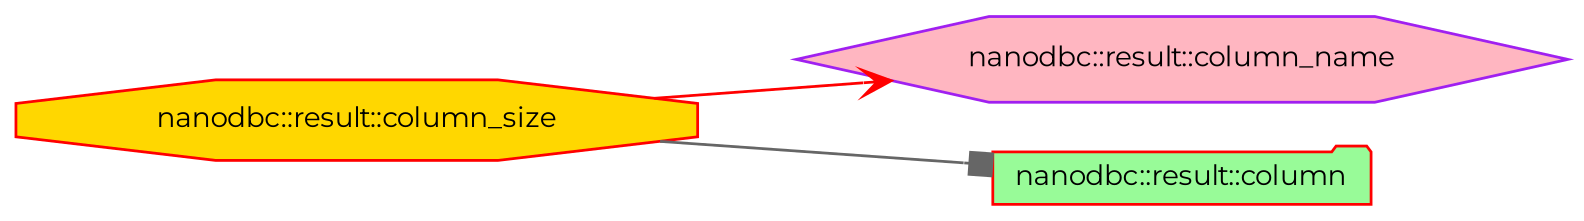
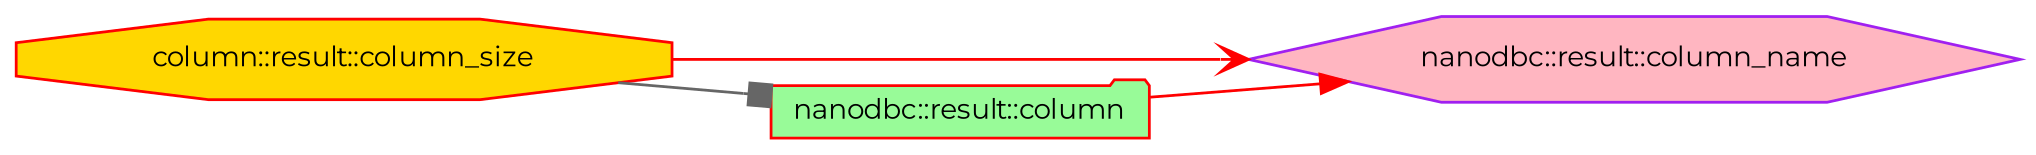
none -> (1235, 90)
(357, 120) -> (344, 59)
